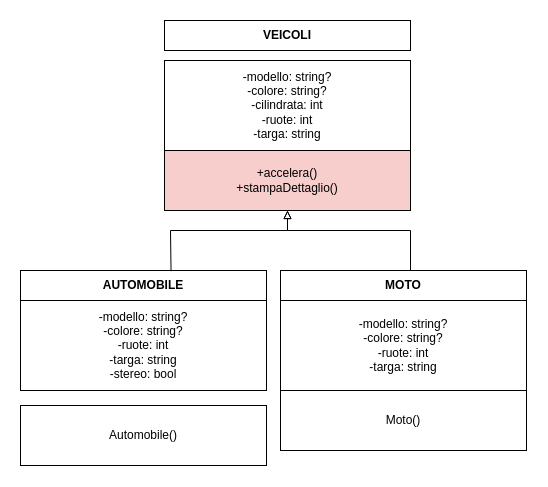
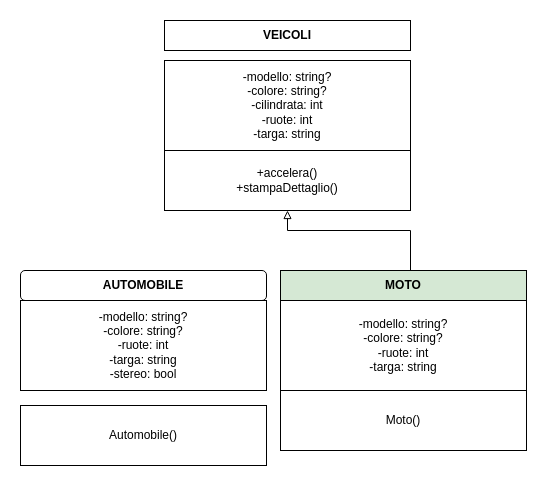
(288, 181) -> (288, 181)
(208, 231) -> none
(144, 286) -> (144, 286)
(404, 286) -> (404, 286)
